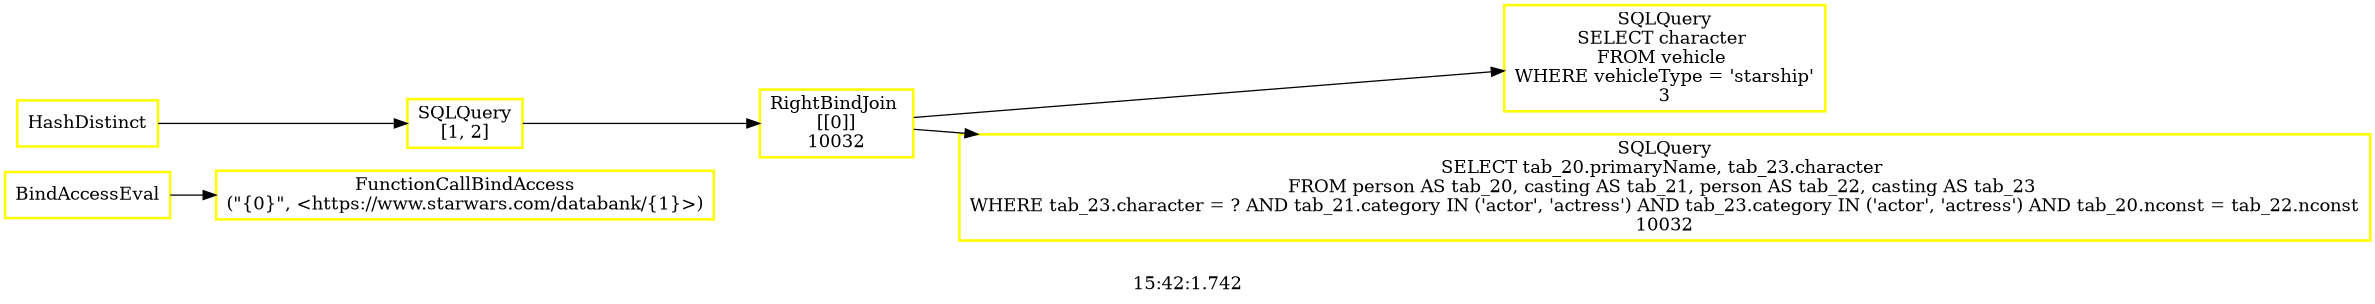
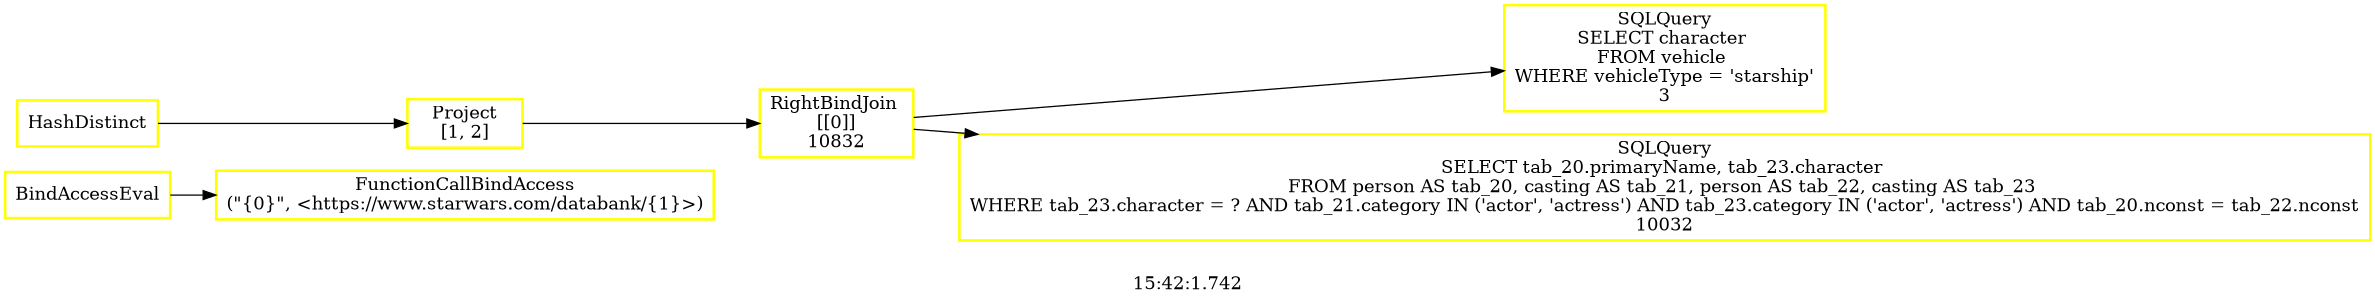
(465, 123) -> (465, 123)
(837, 123) -> (837, 123)
